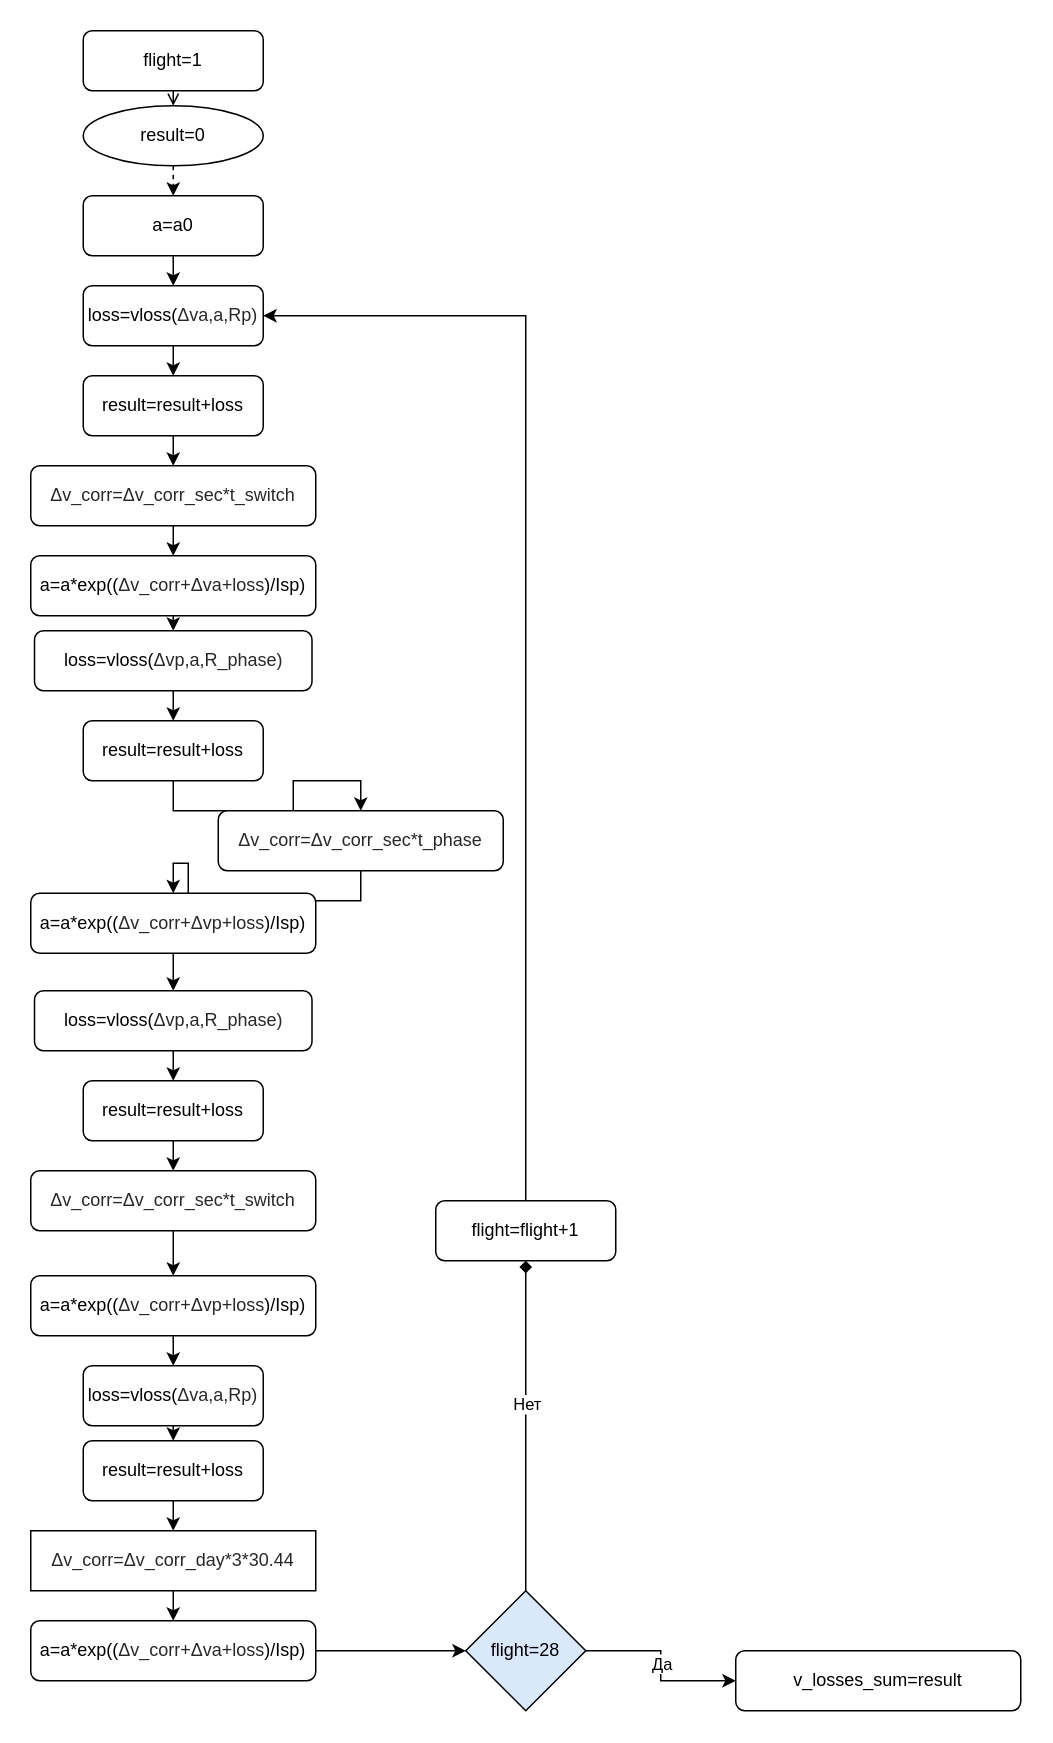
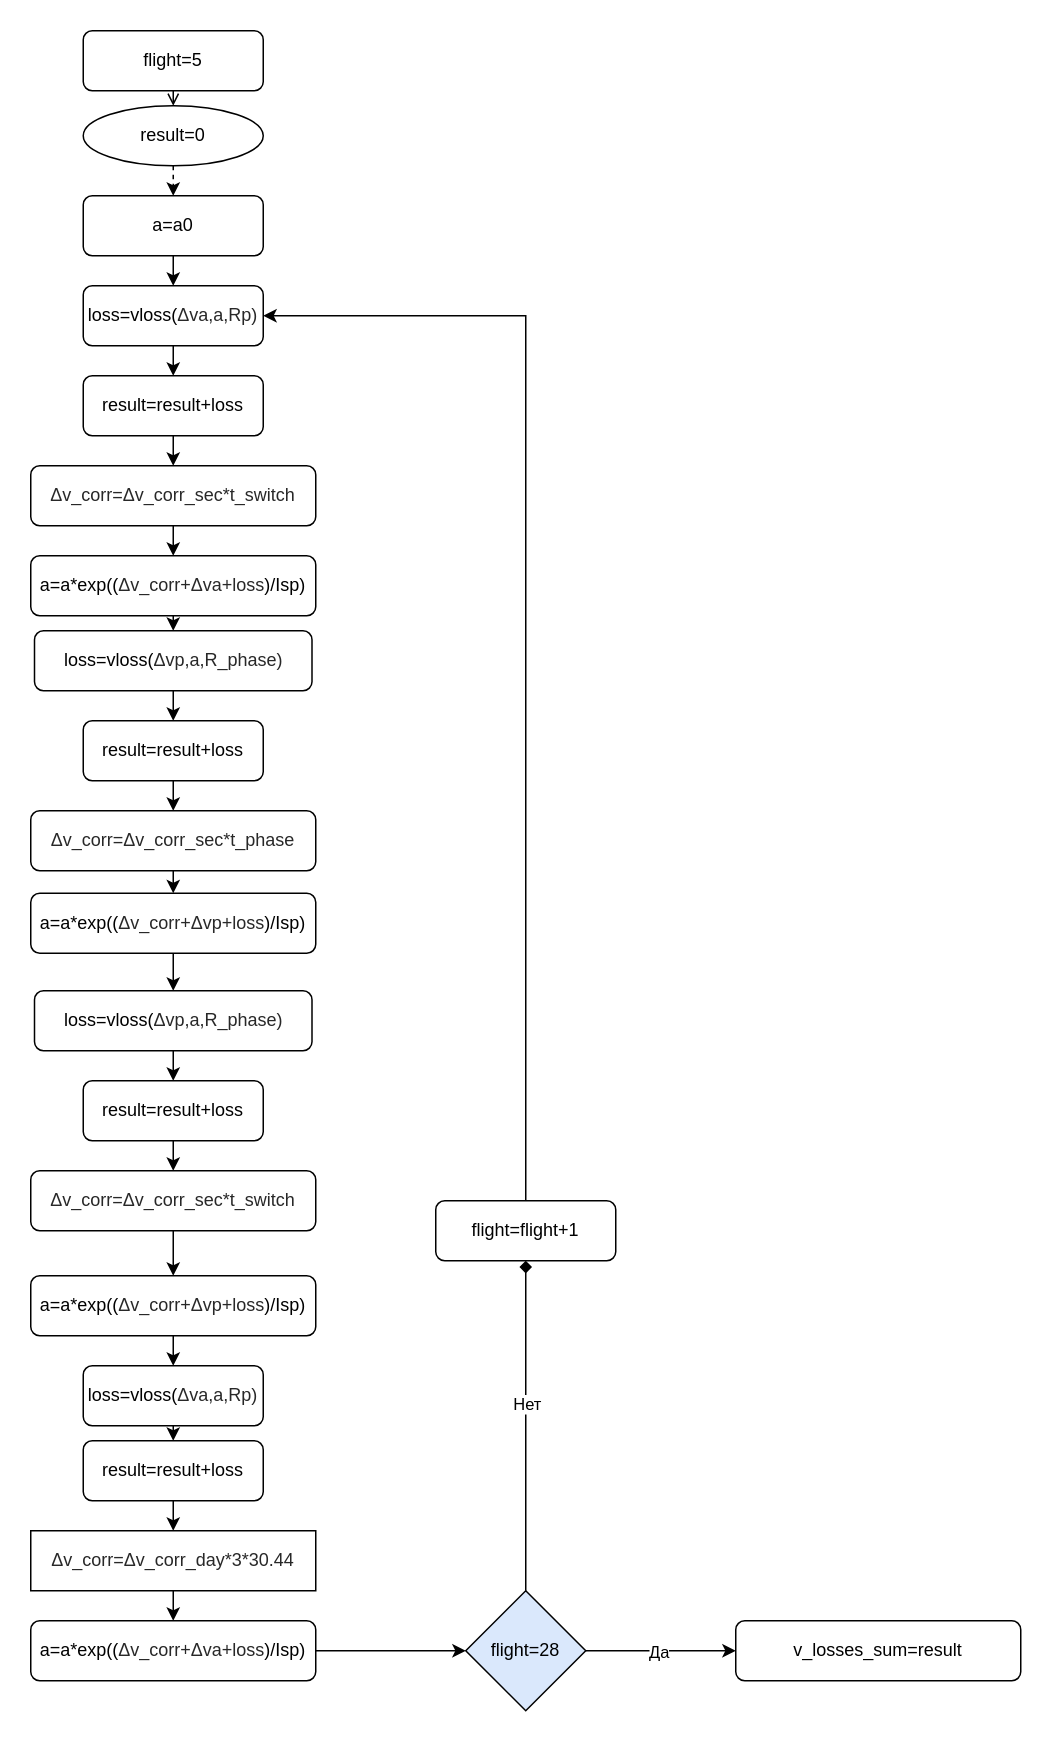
(173, 61) -> (173, 61)
(361, 841) -> (173, 841)
(878, 1681) -> (878, 1651)
